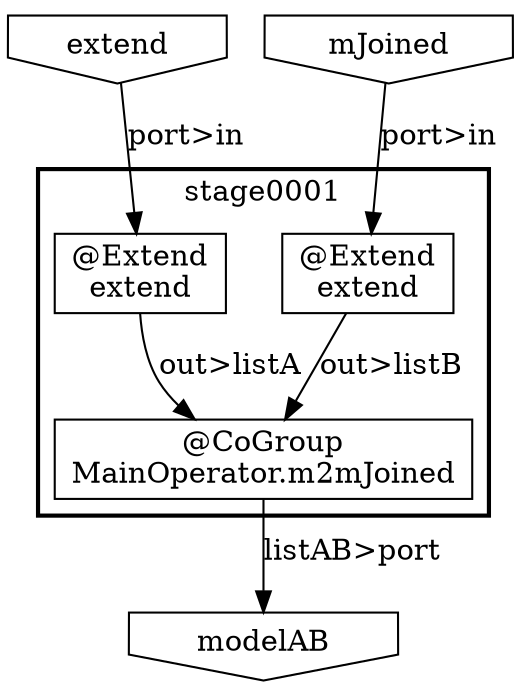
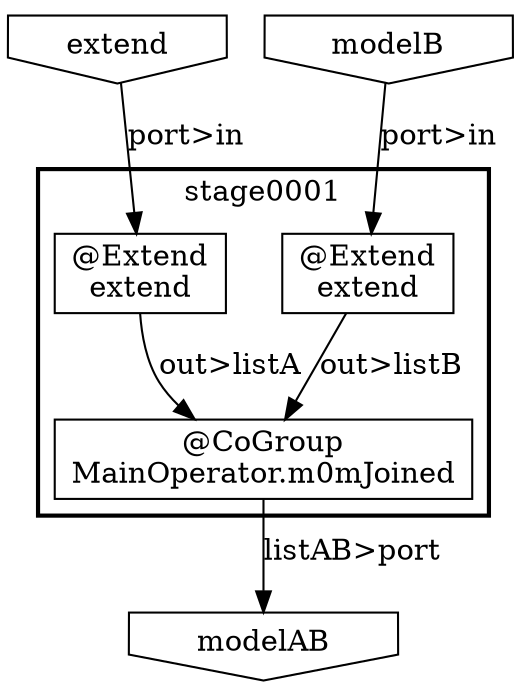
(389, 46) -> (389, 46)
(263, 459) -> (263, 459)
